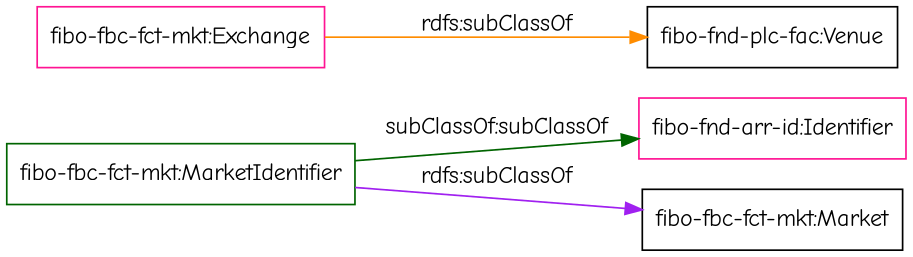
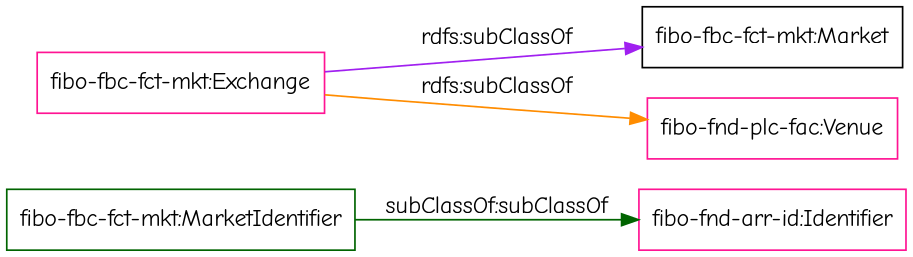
(772, 37) -> (772, 128)
(490, 198) -> (475, 60)
